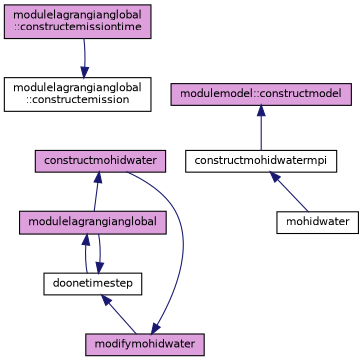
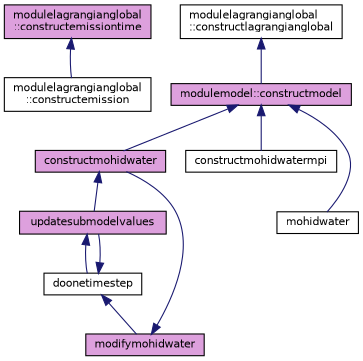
none -> (261, 22)
(85, 53) -> (70, 64)
none -> (176, 130)
(293, 196) -> (348, 153)
(93, 223) -> (93, 223)
